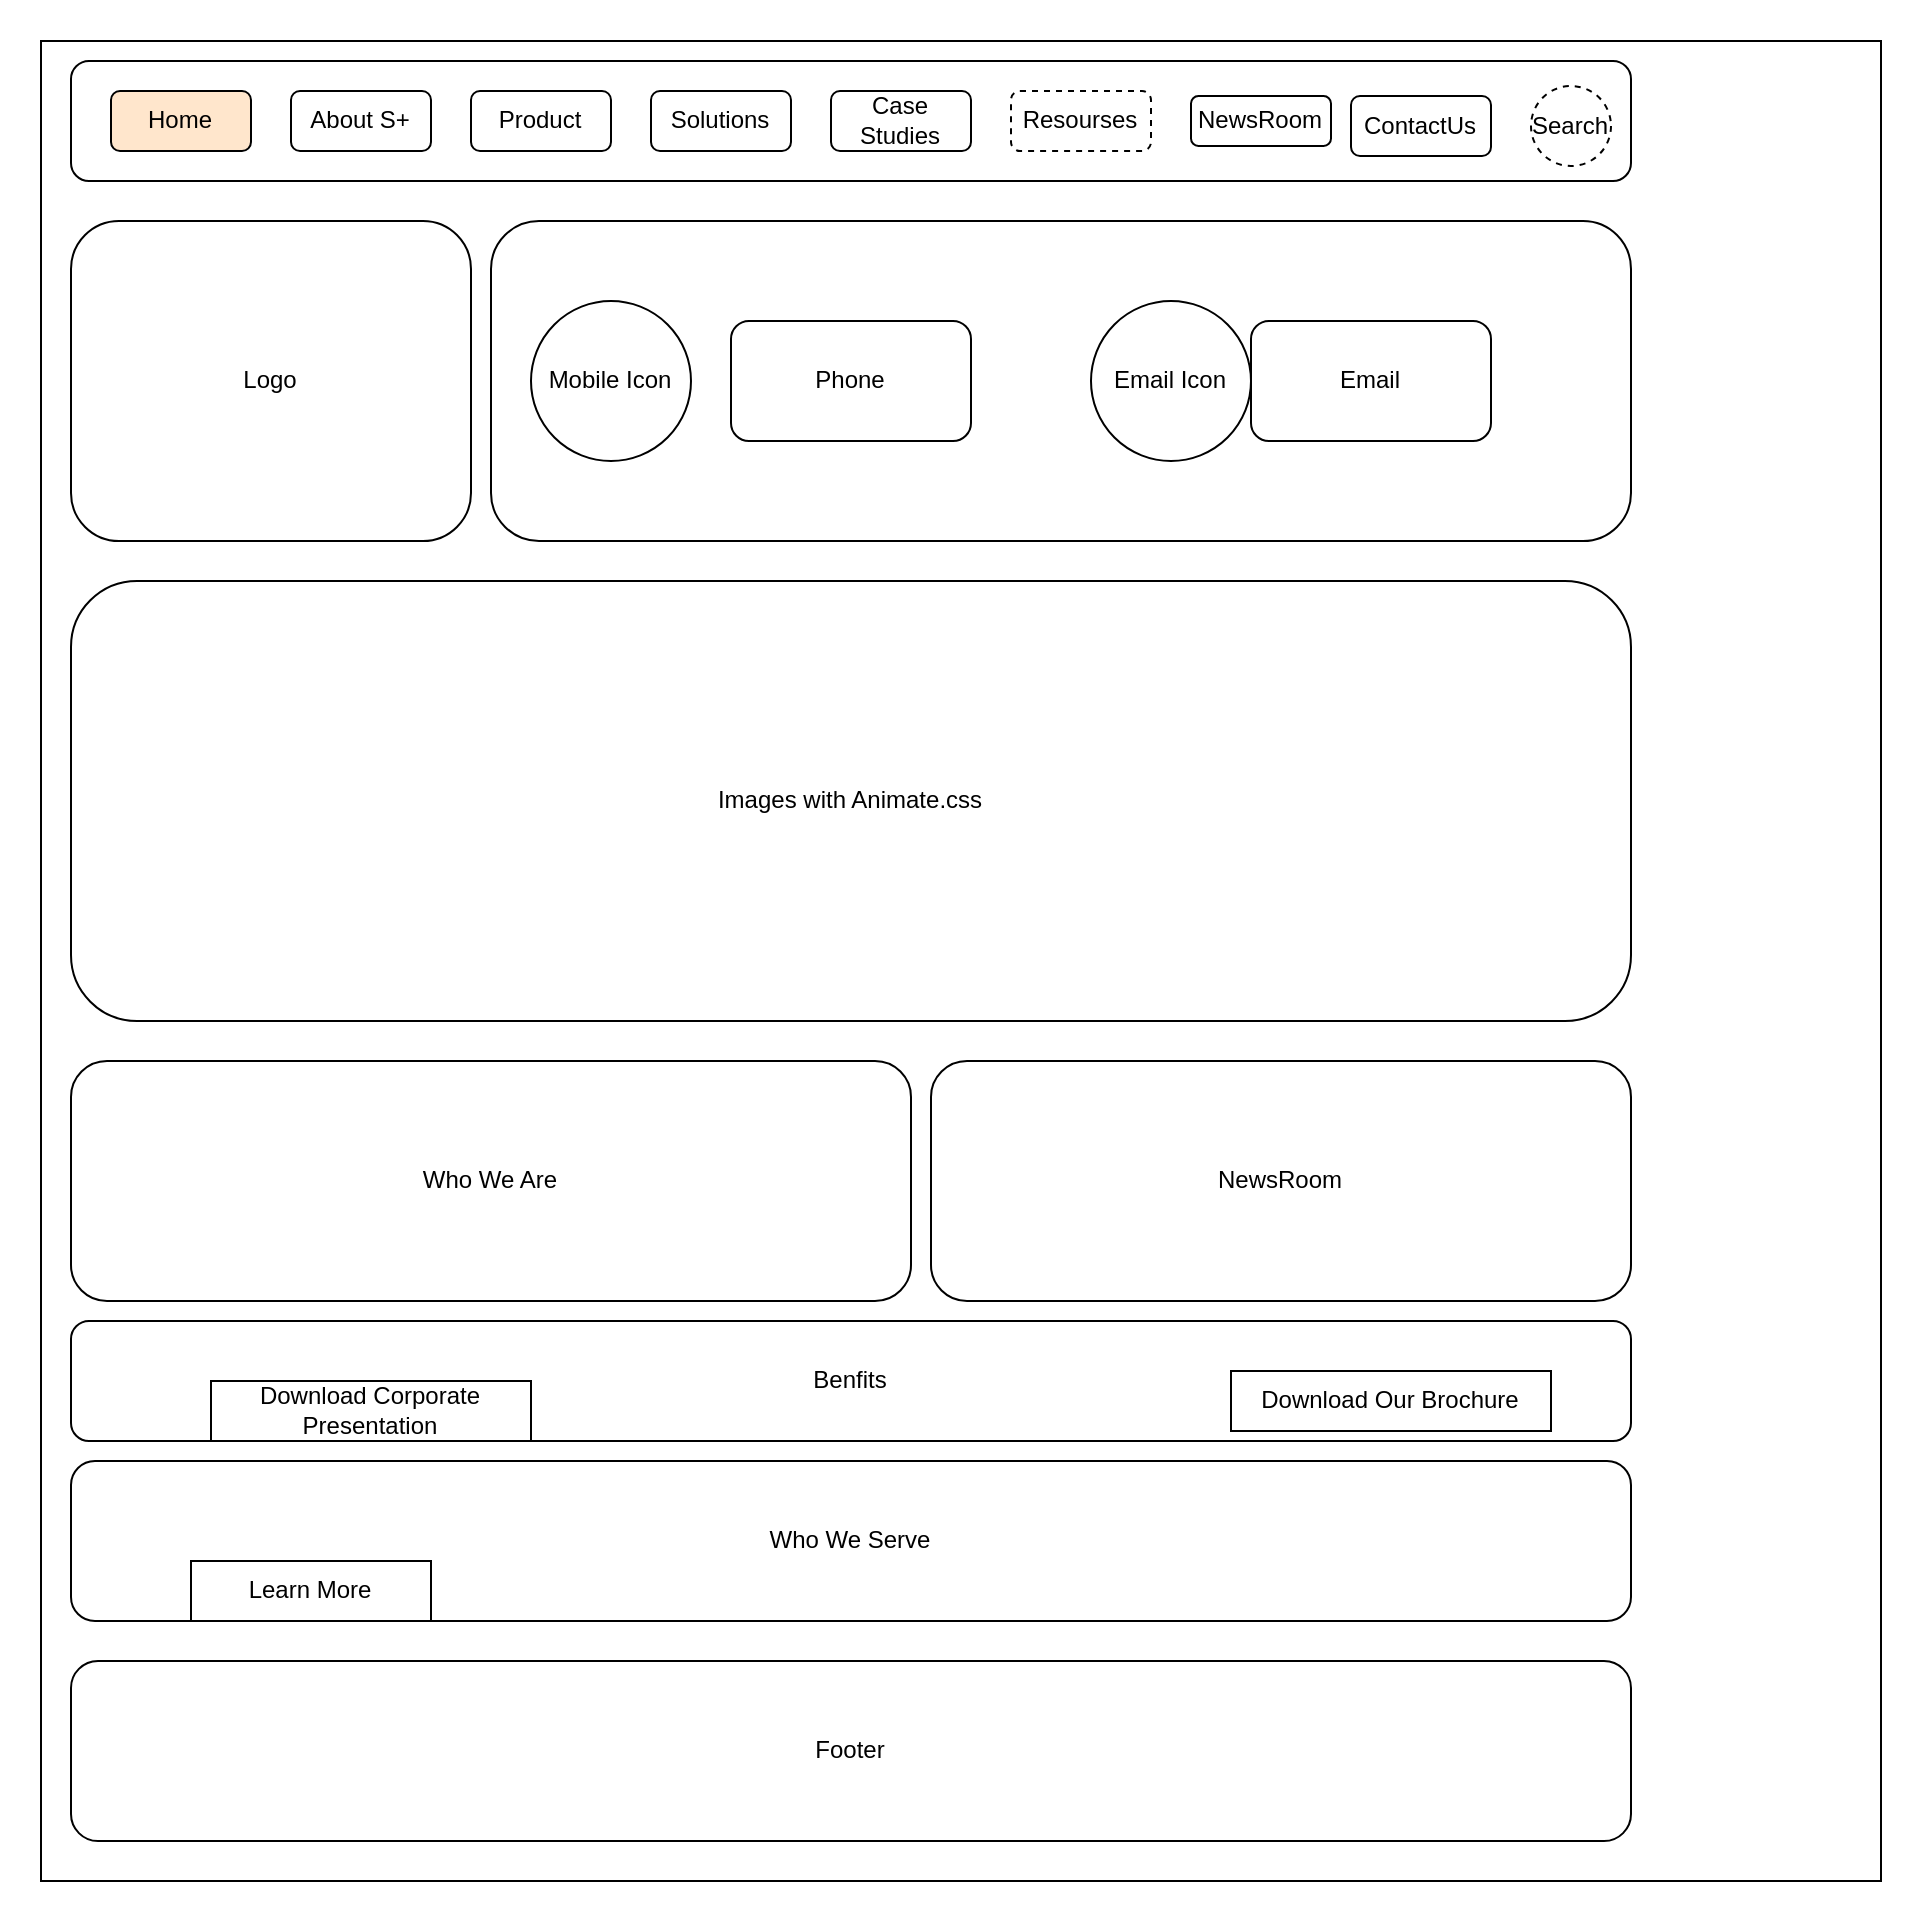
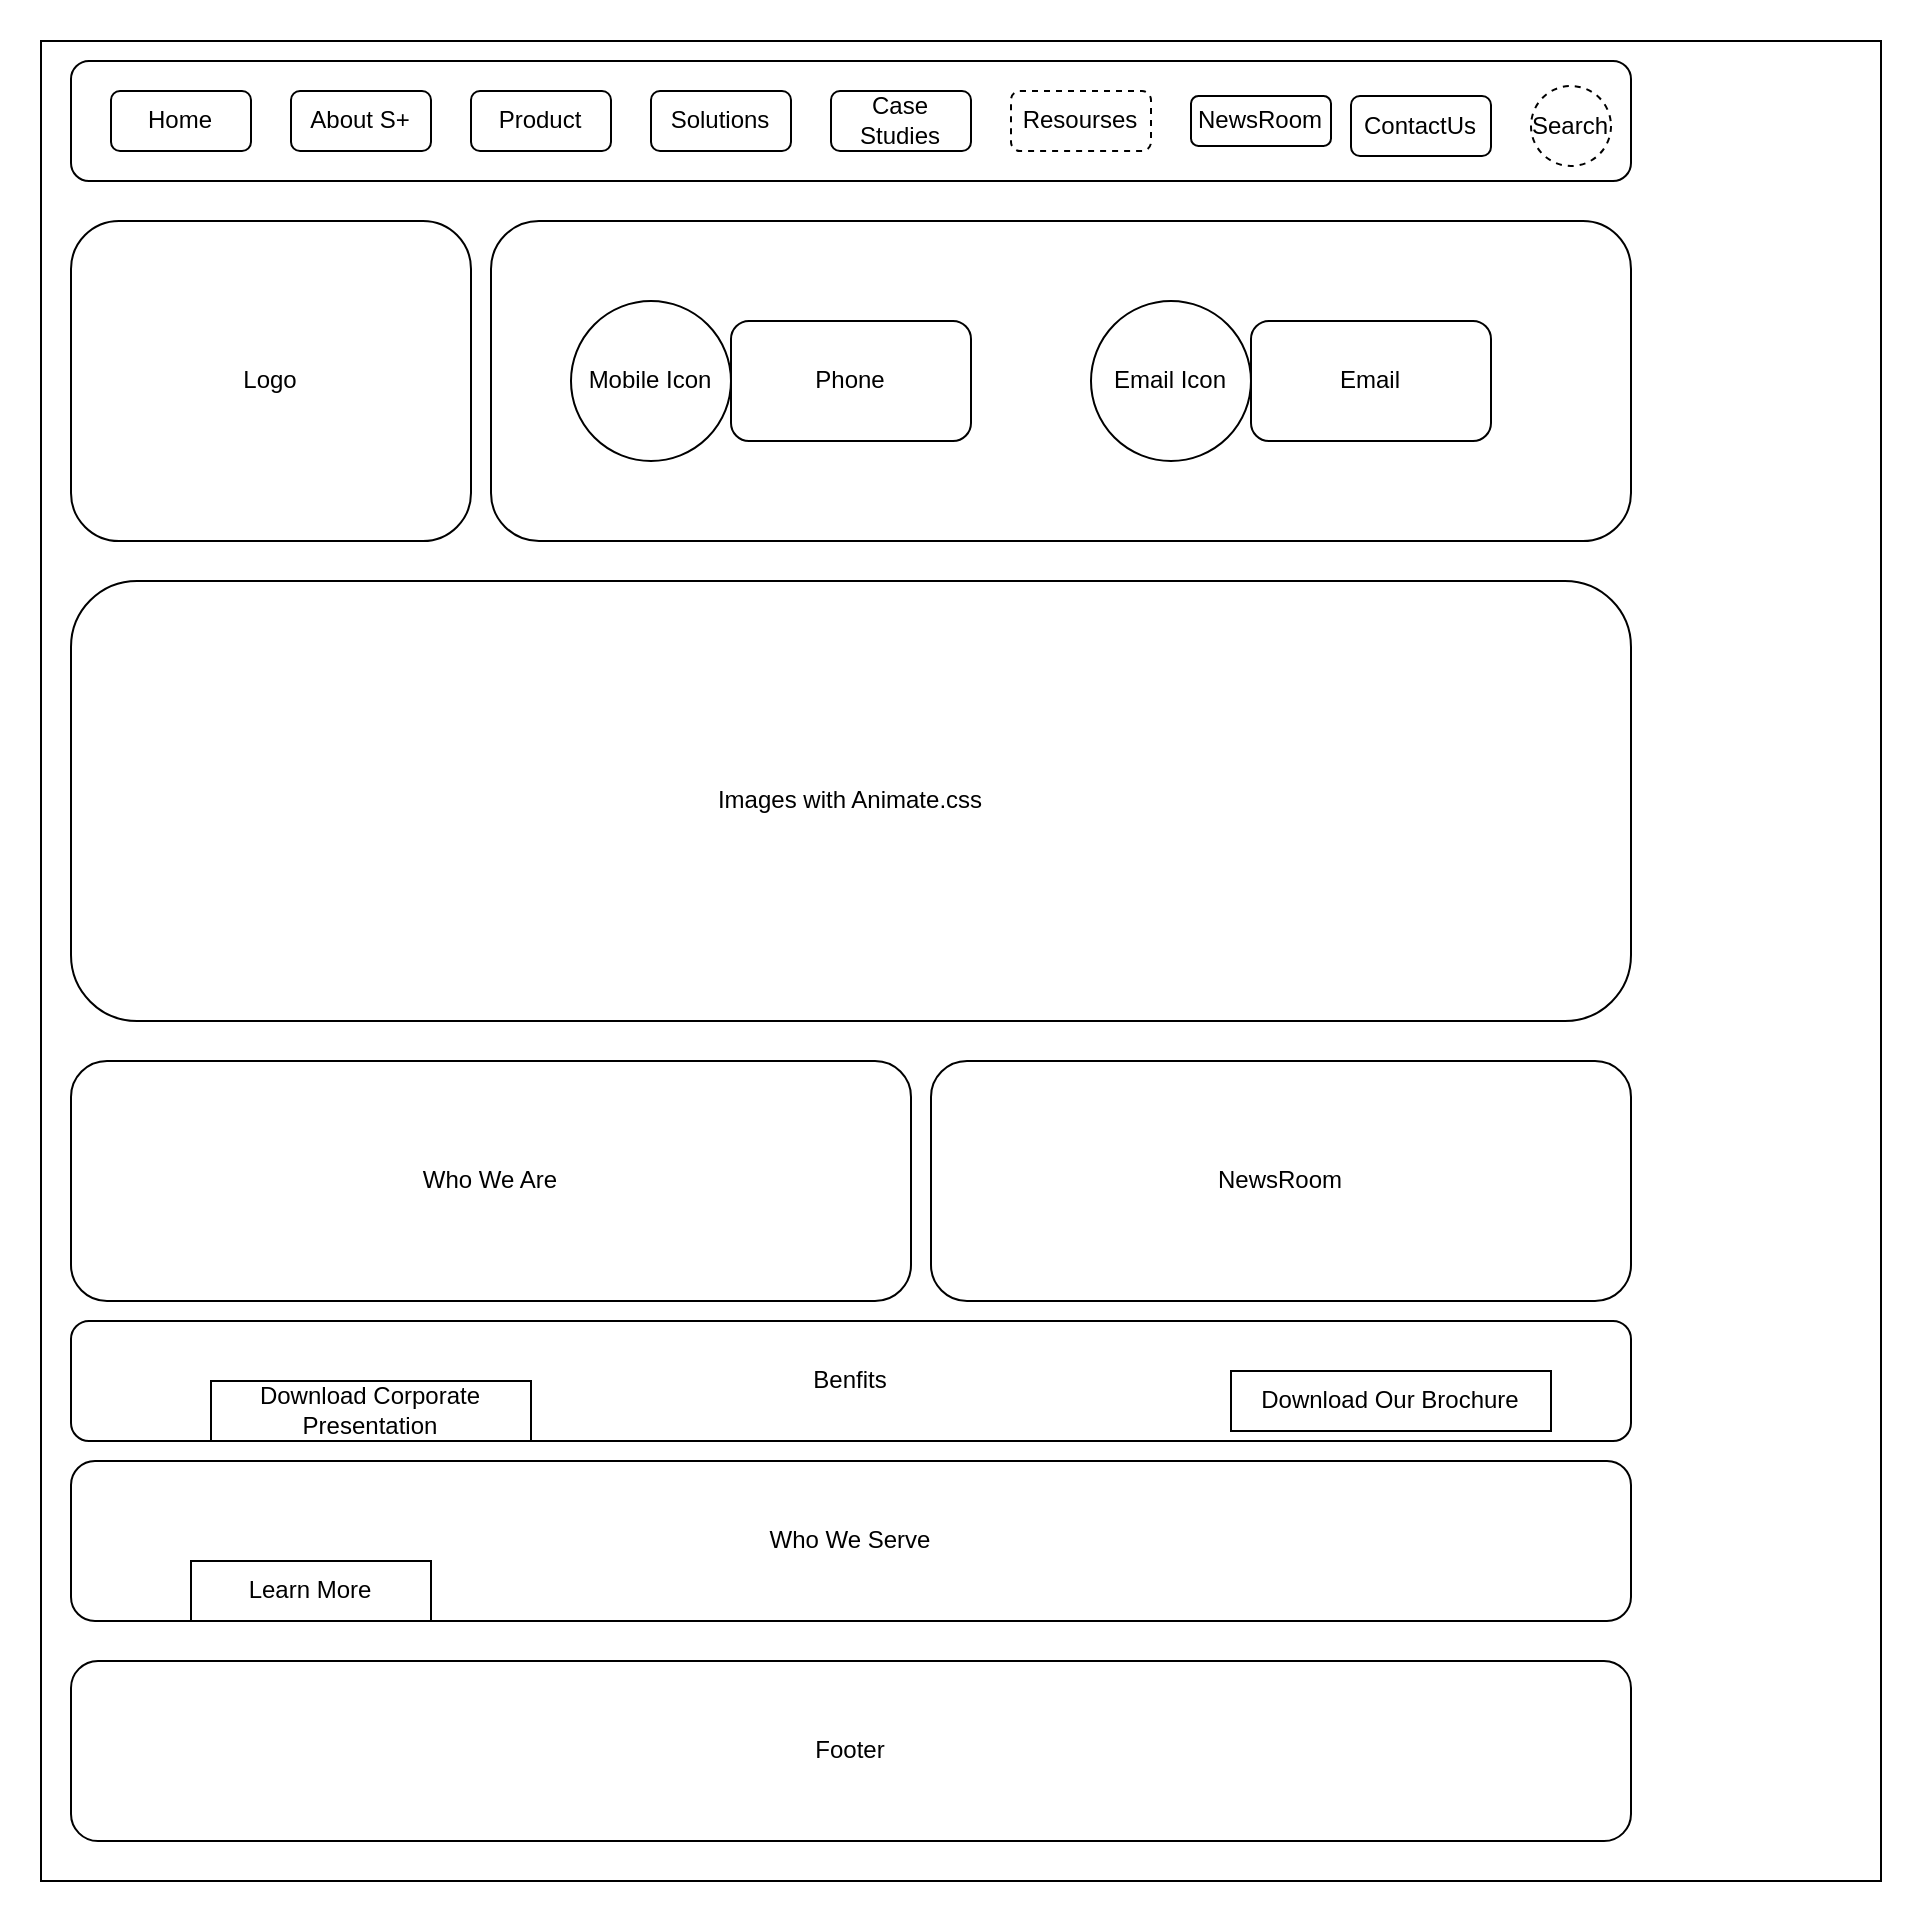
(181, 121) -> (181, 121)
(611, 381) -> (651, 381)
